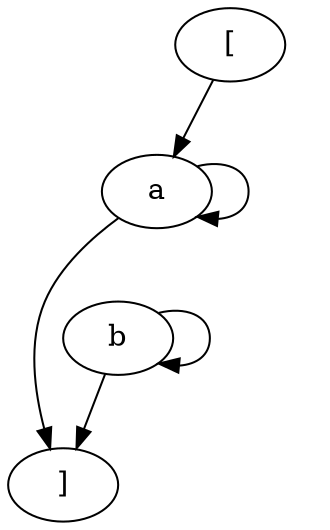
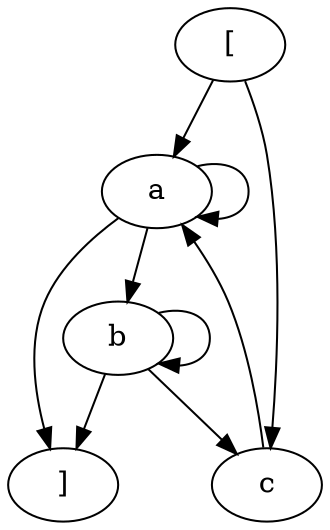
none -> (140, 255)
none -> (267, 485)
